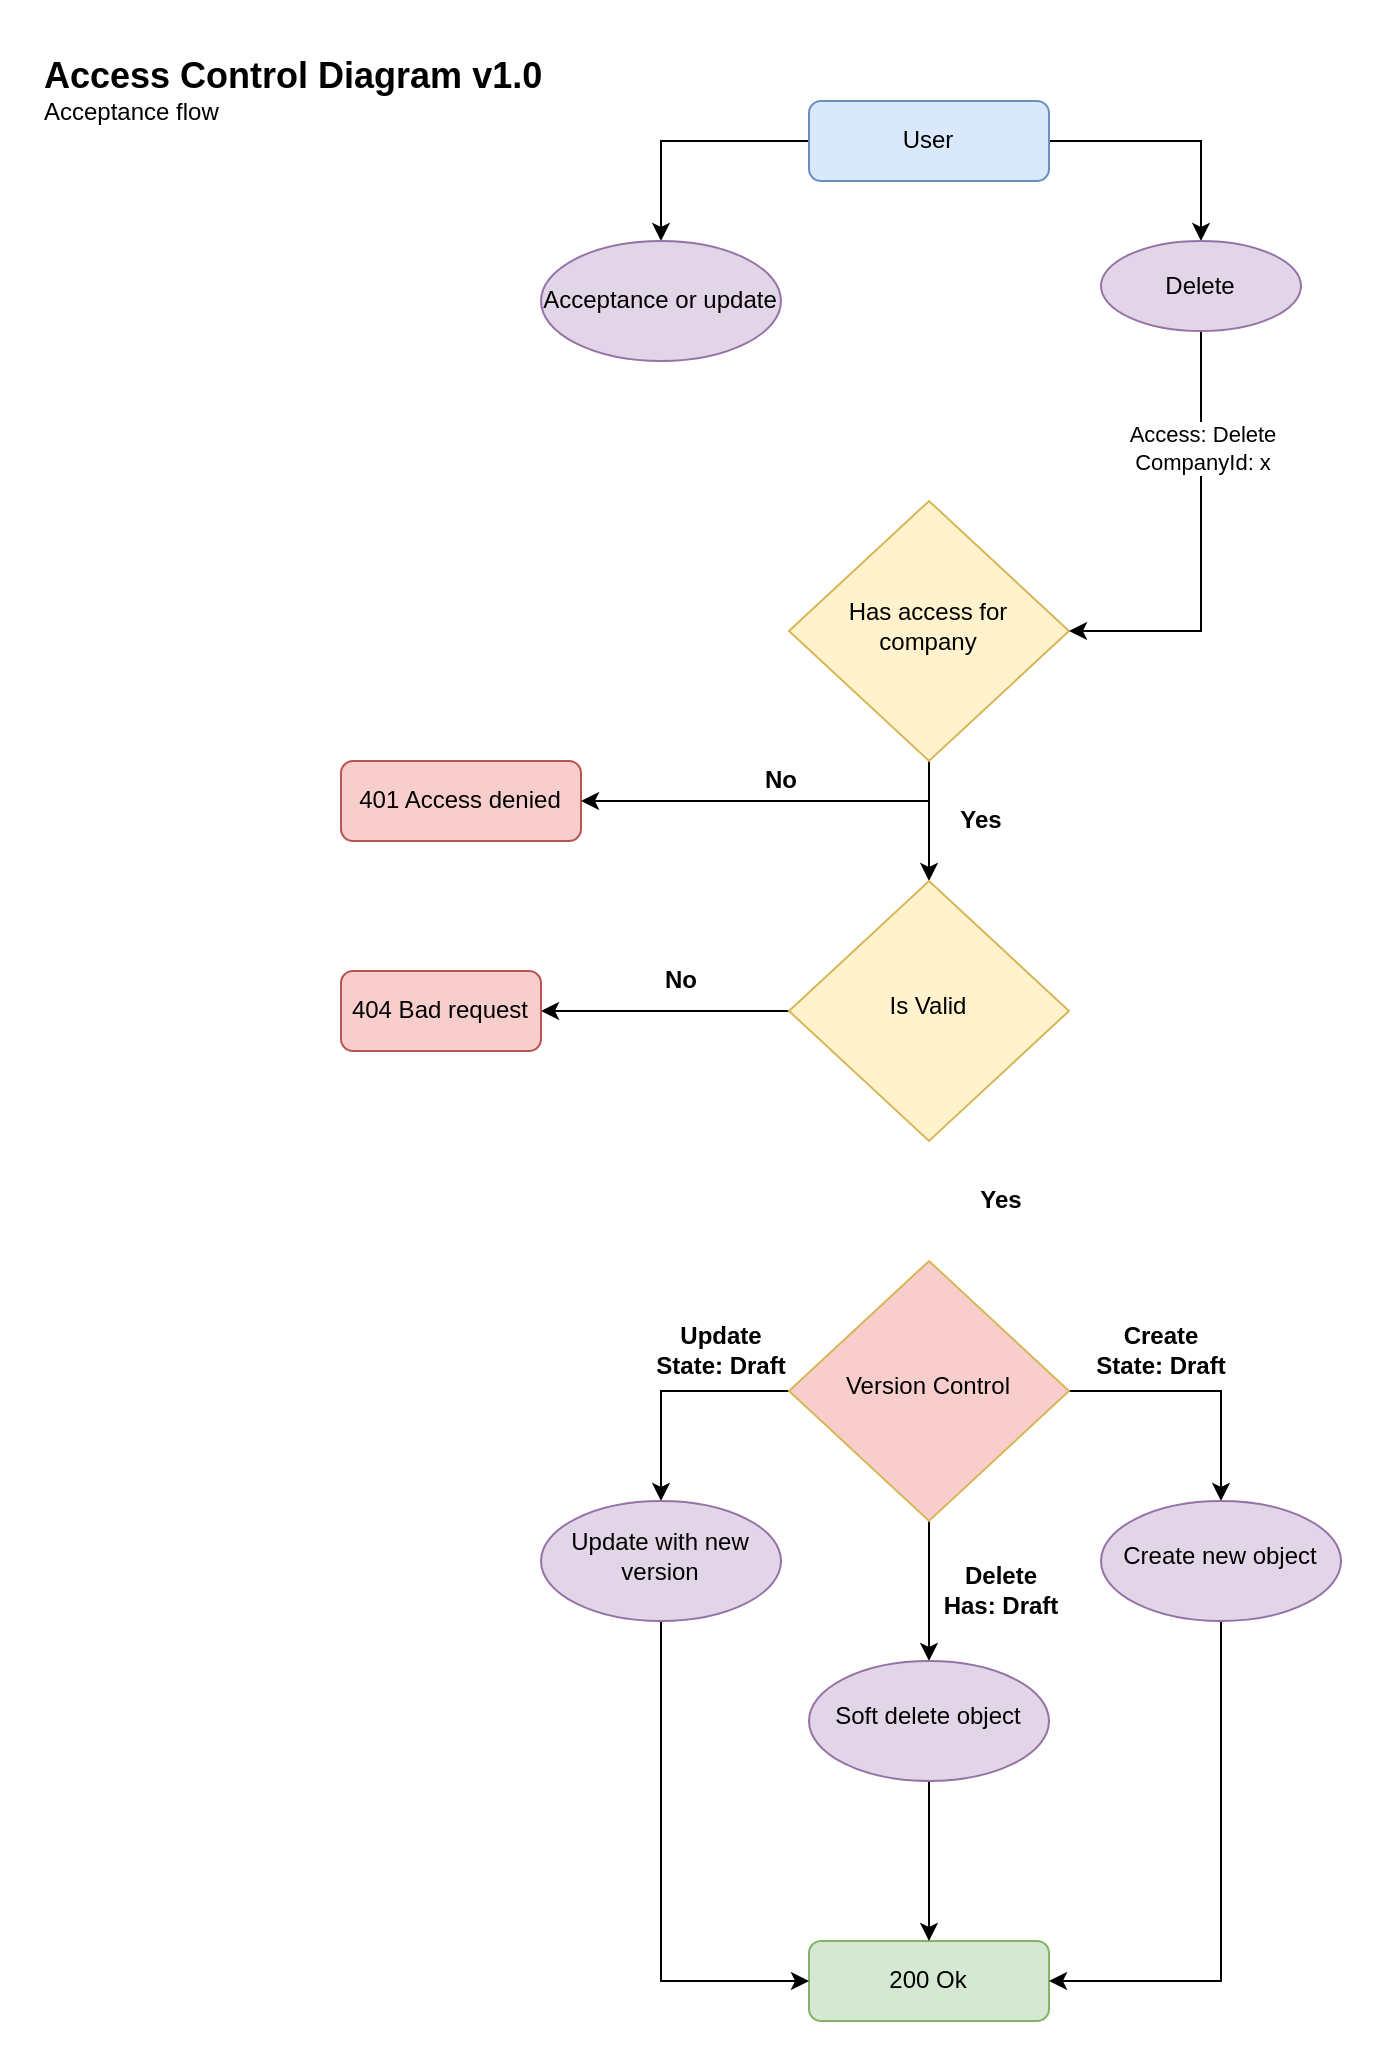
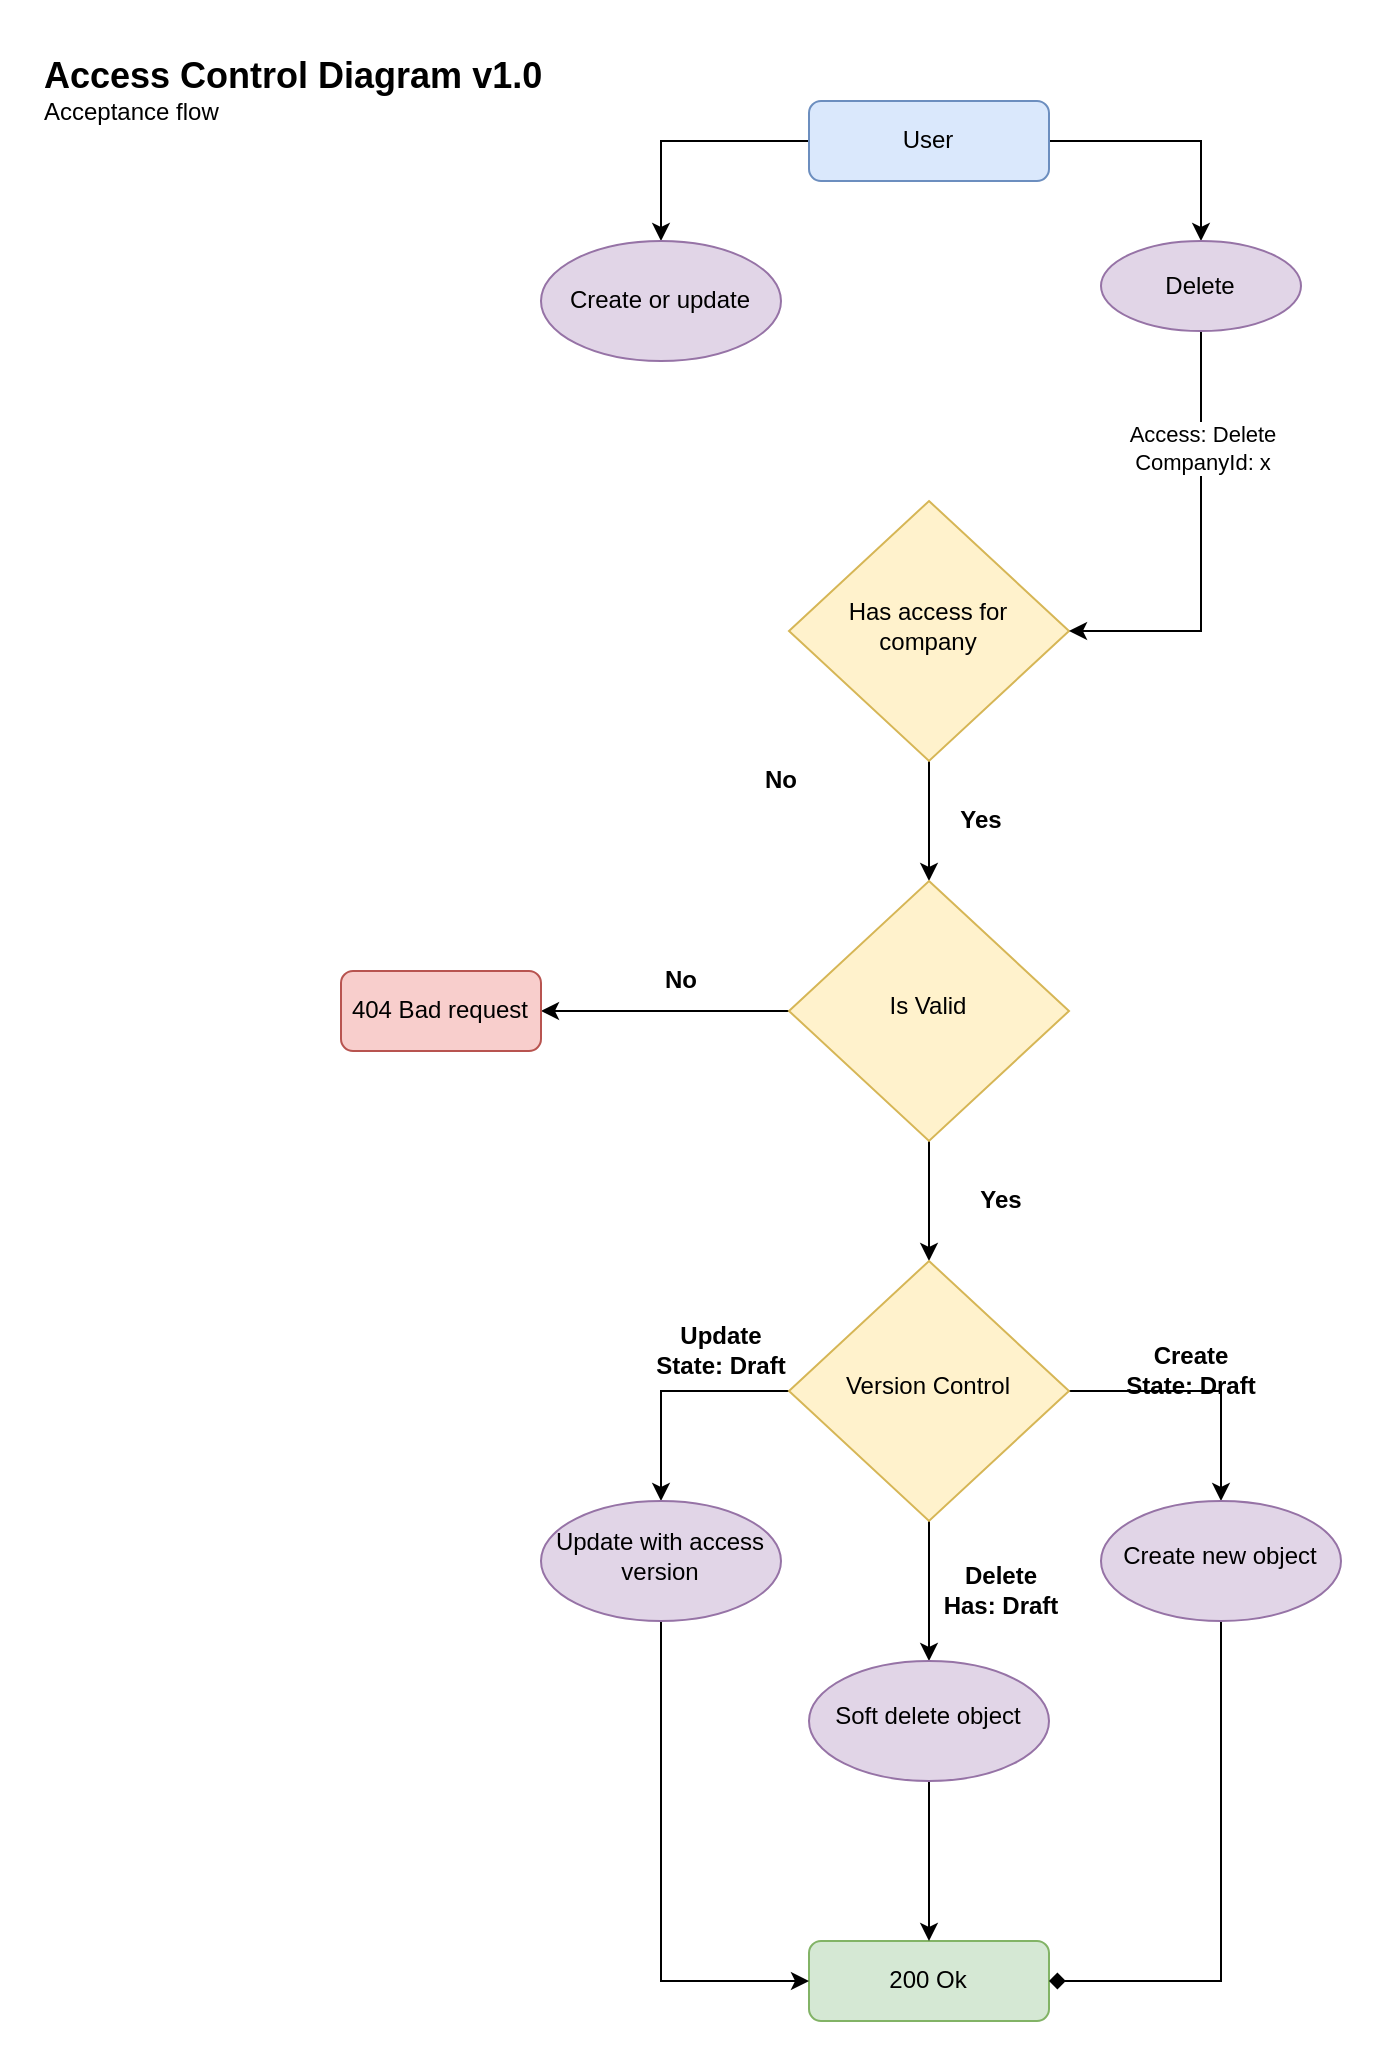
(661, 301) -> (661, 301)
(461, 801) -> none
(760, 801) -> none
none -> (929, 1194)
(1161, 1351) -> (1191, 1371)
(929, 1391) -> (929, 1391)
(661, 1557) -> (661, 1557)
(1064, 1981) -> (1065, 1981)
